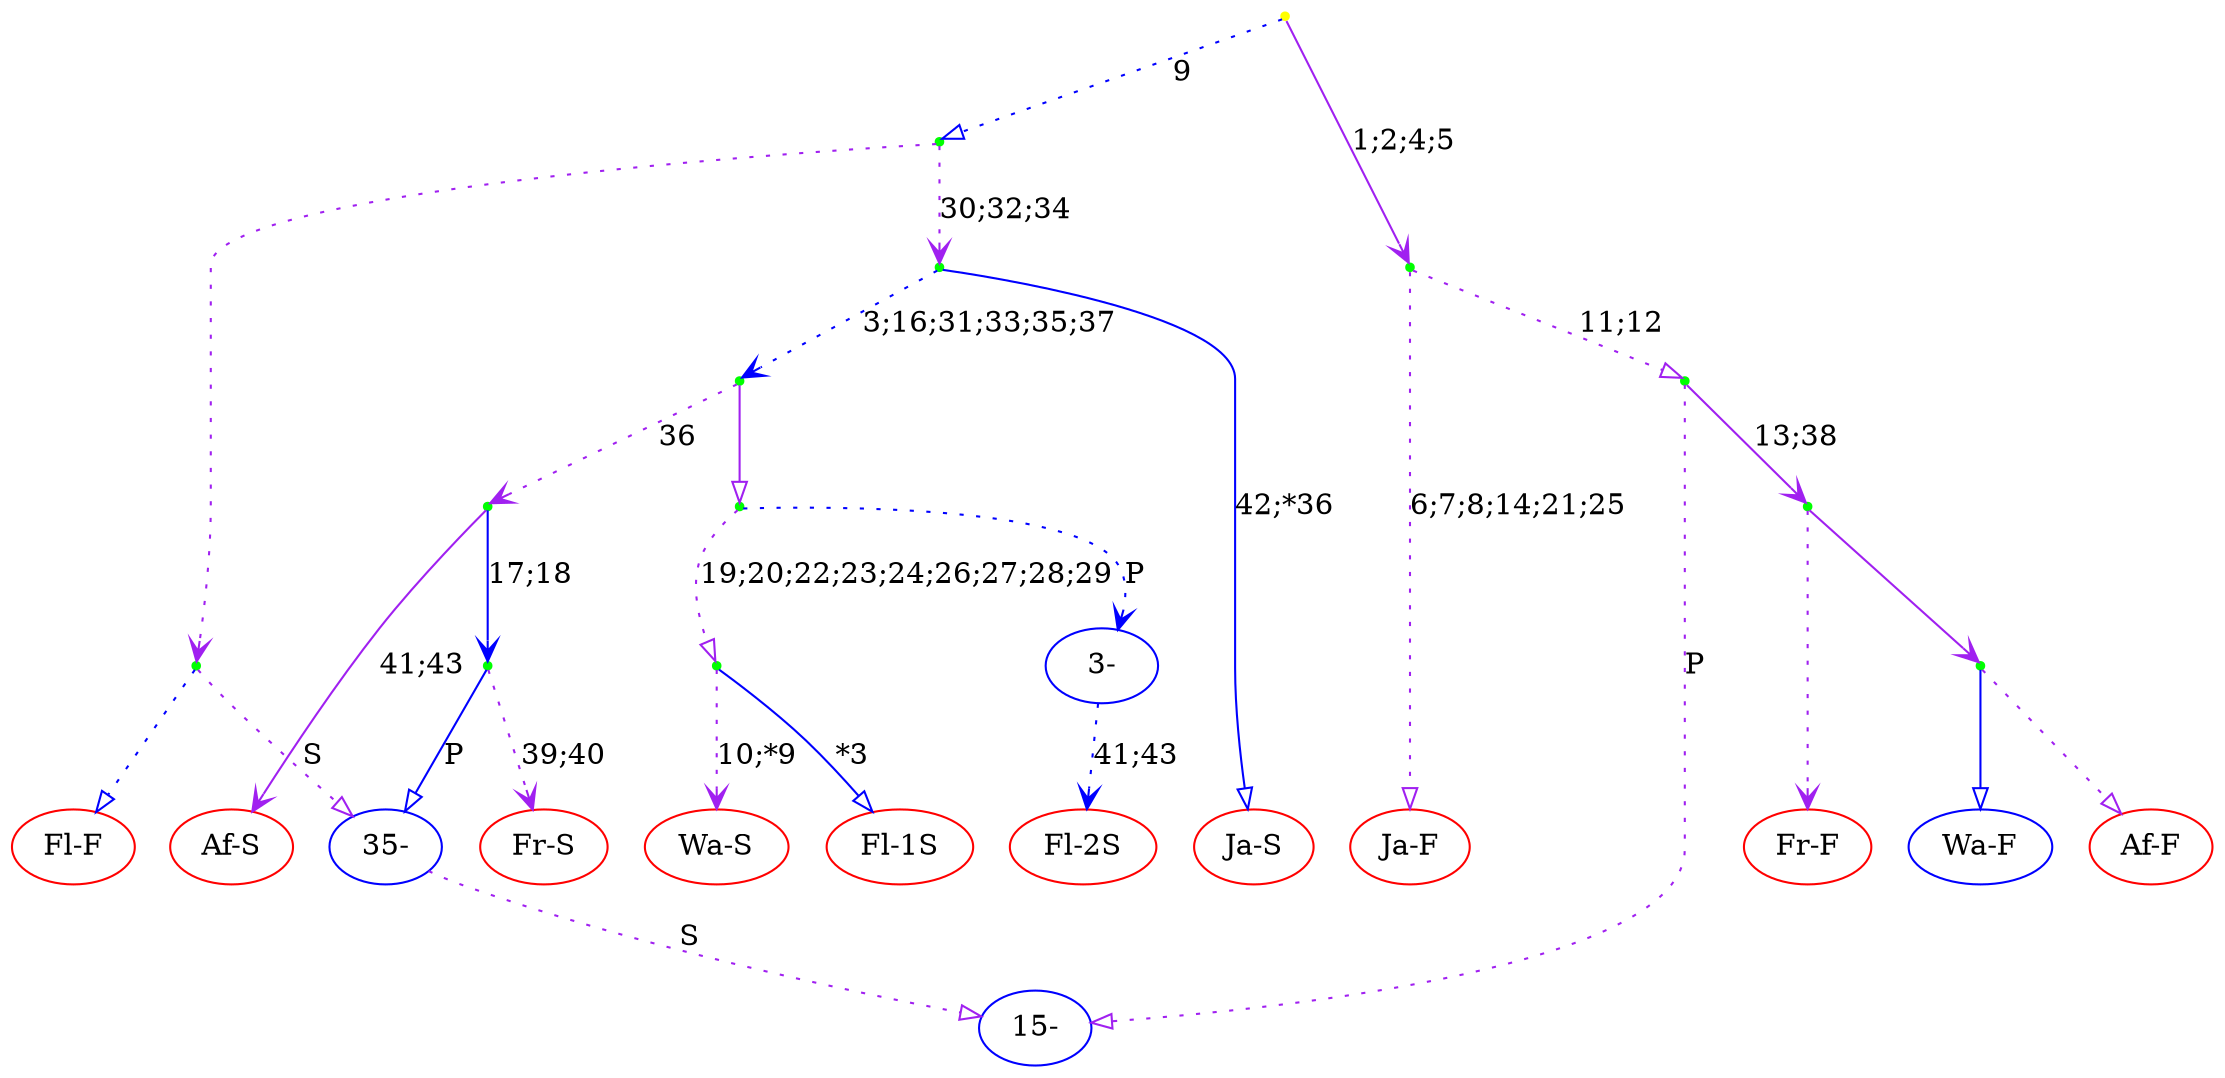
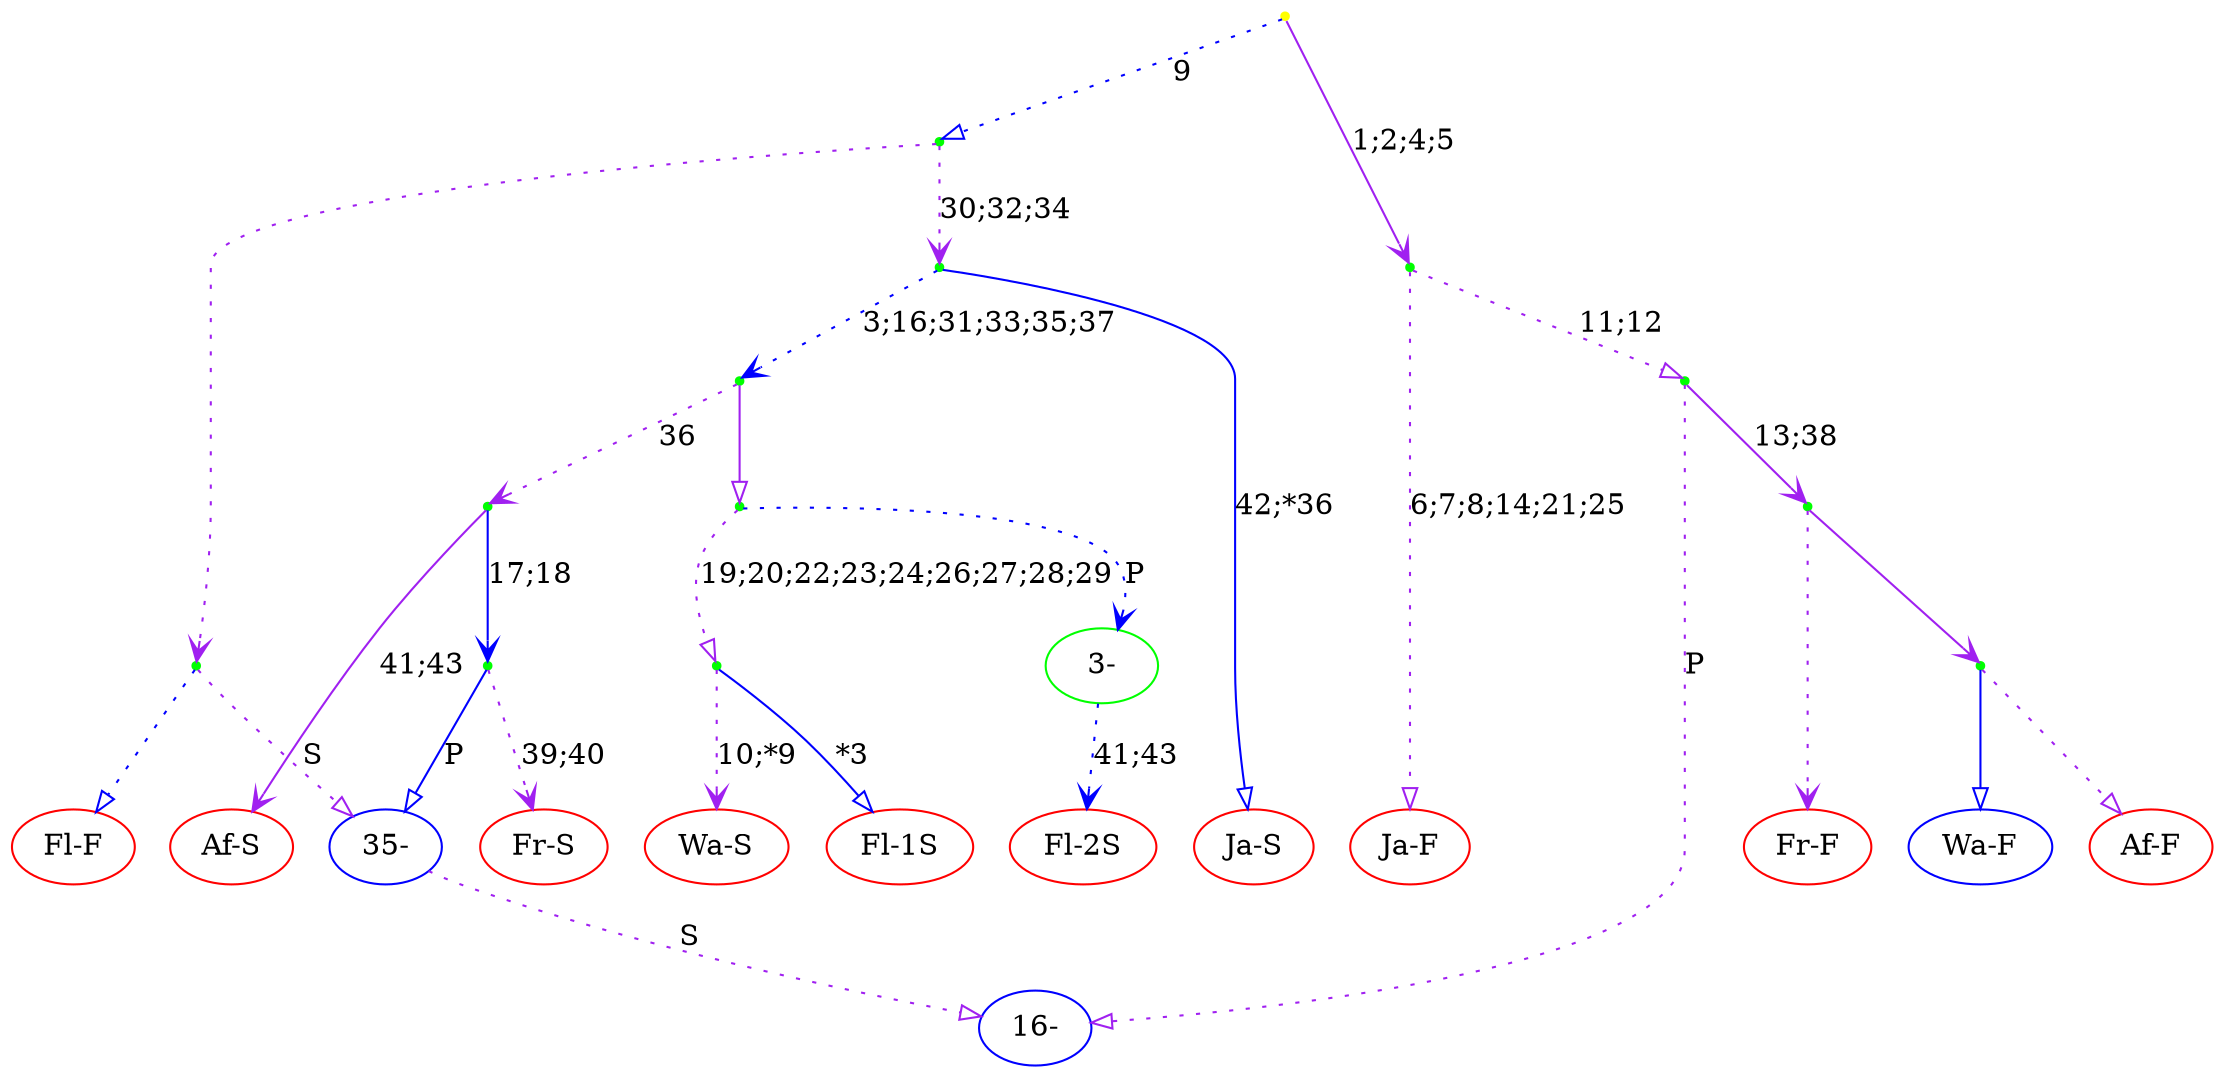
(1102, 666) -> (1102, 666)
(1035, 1028) -> (1035, 1028)
